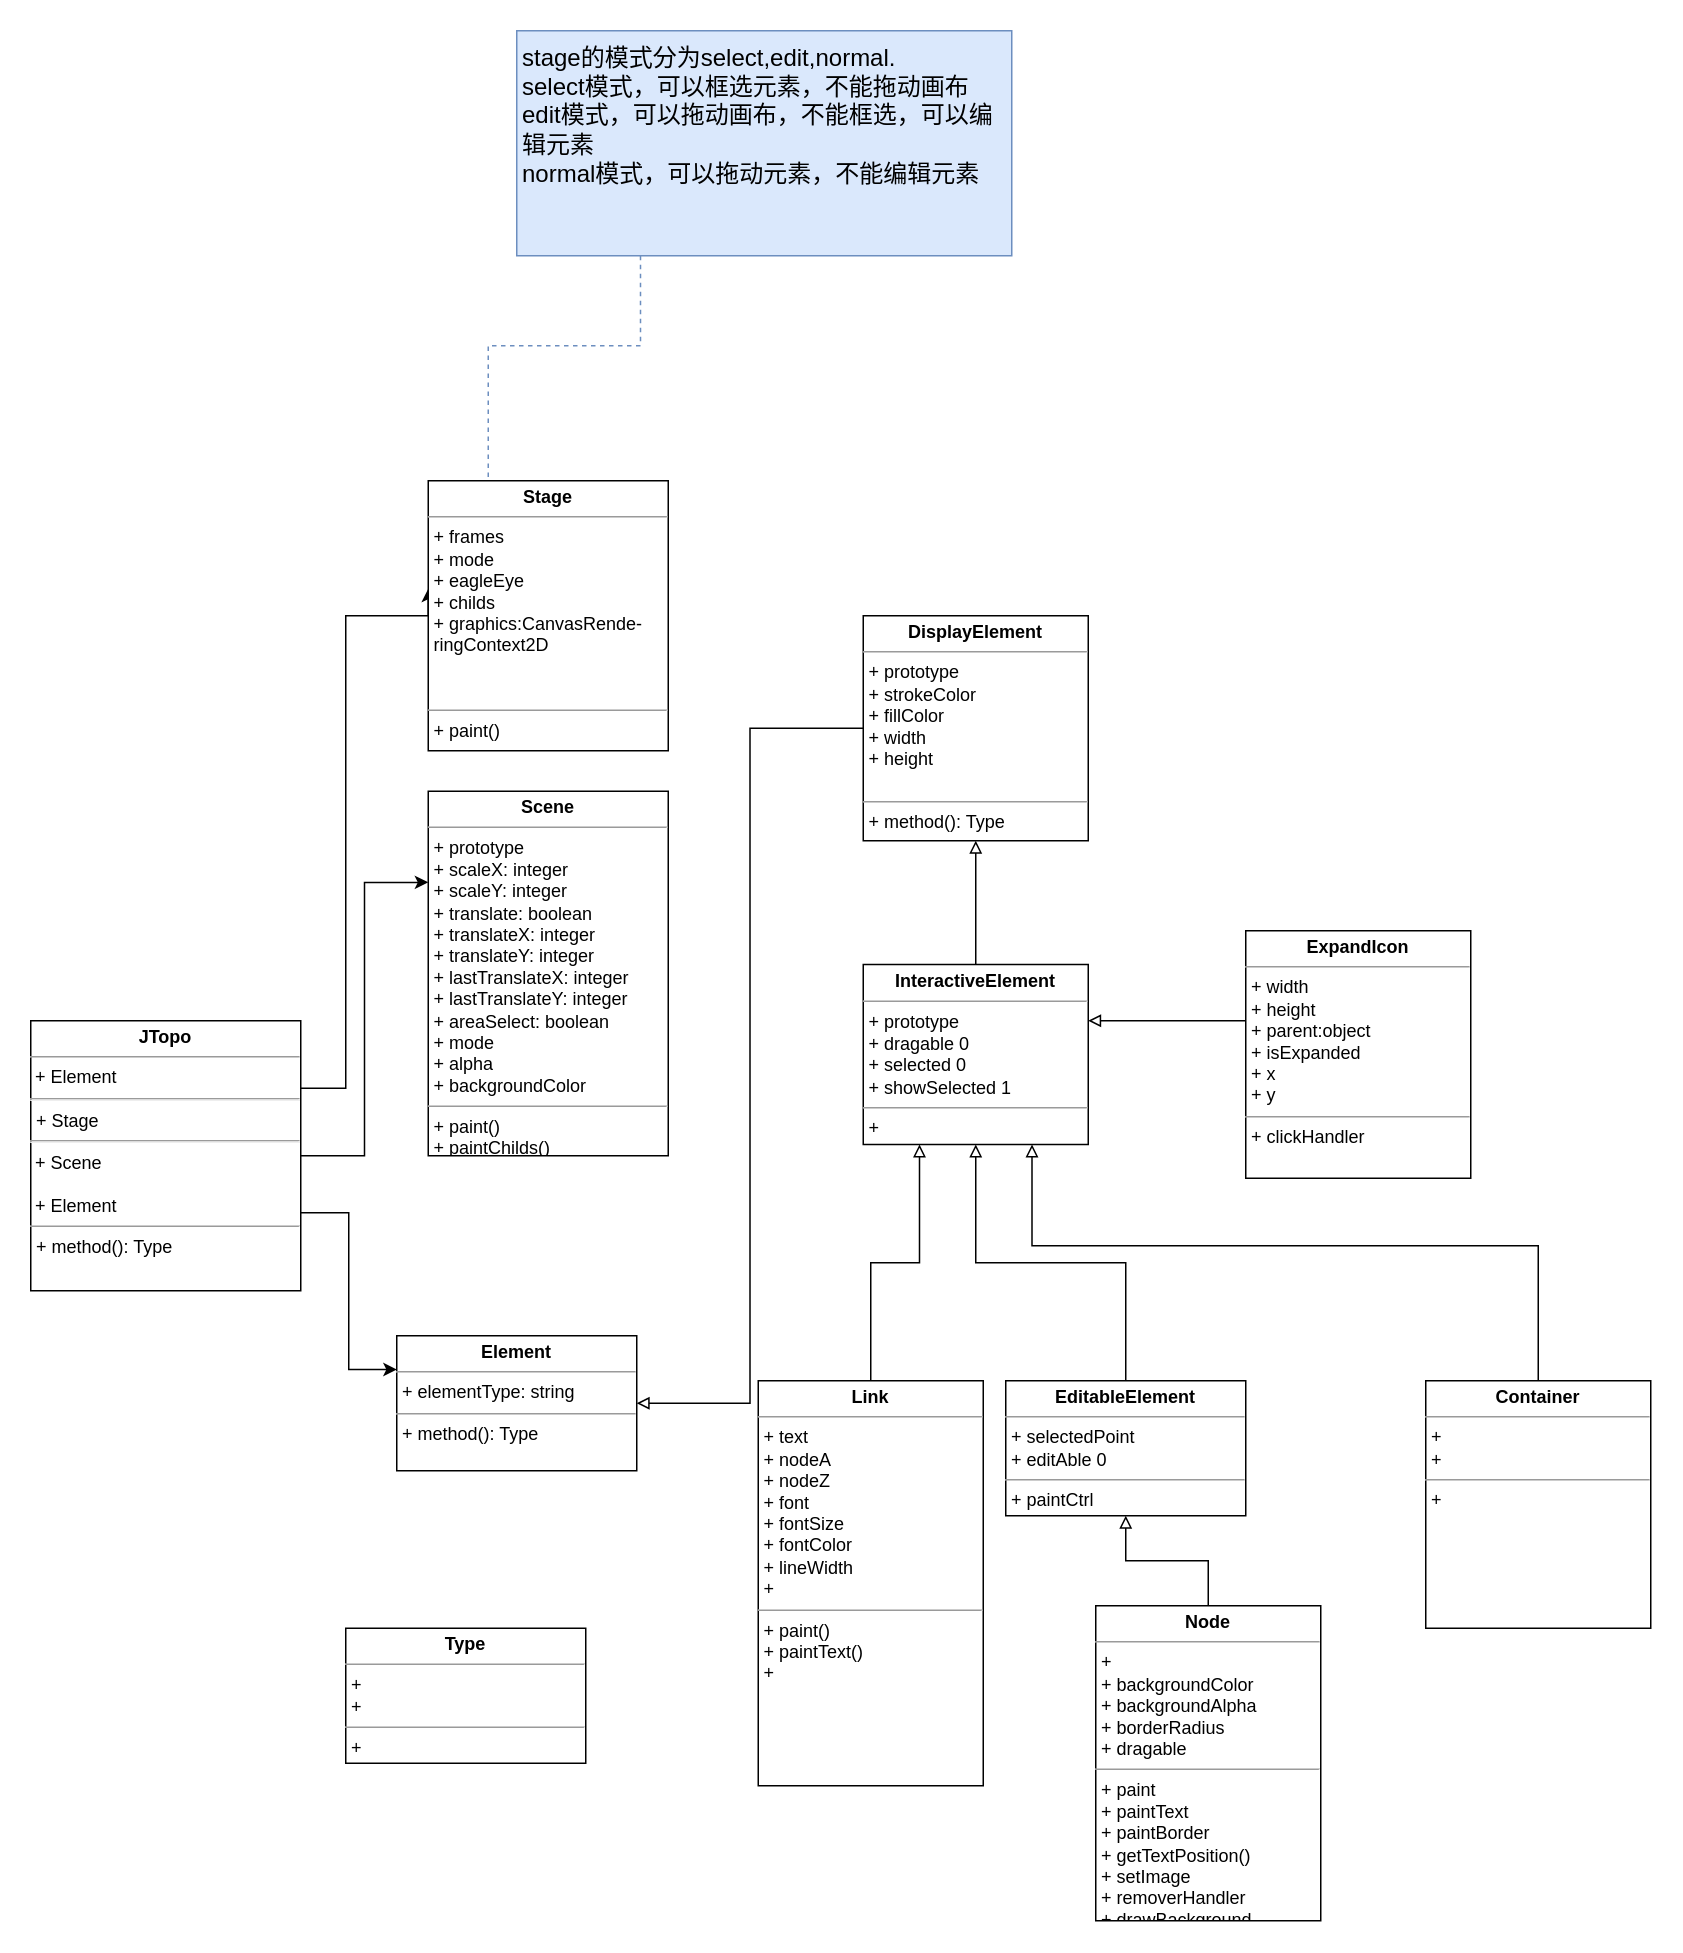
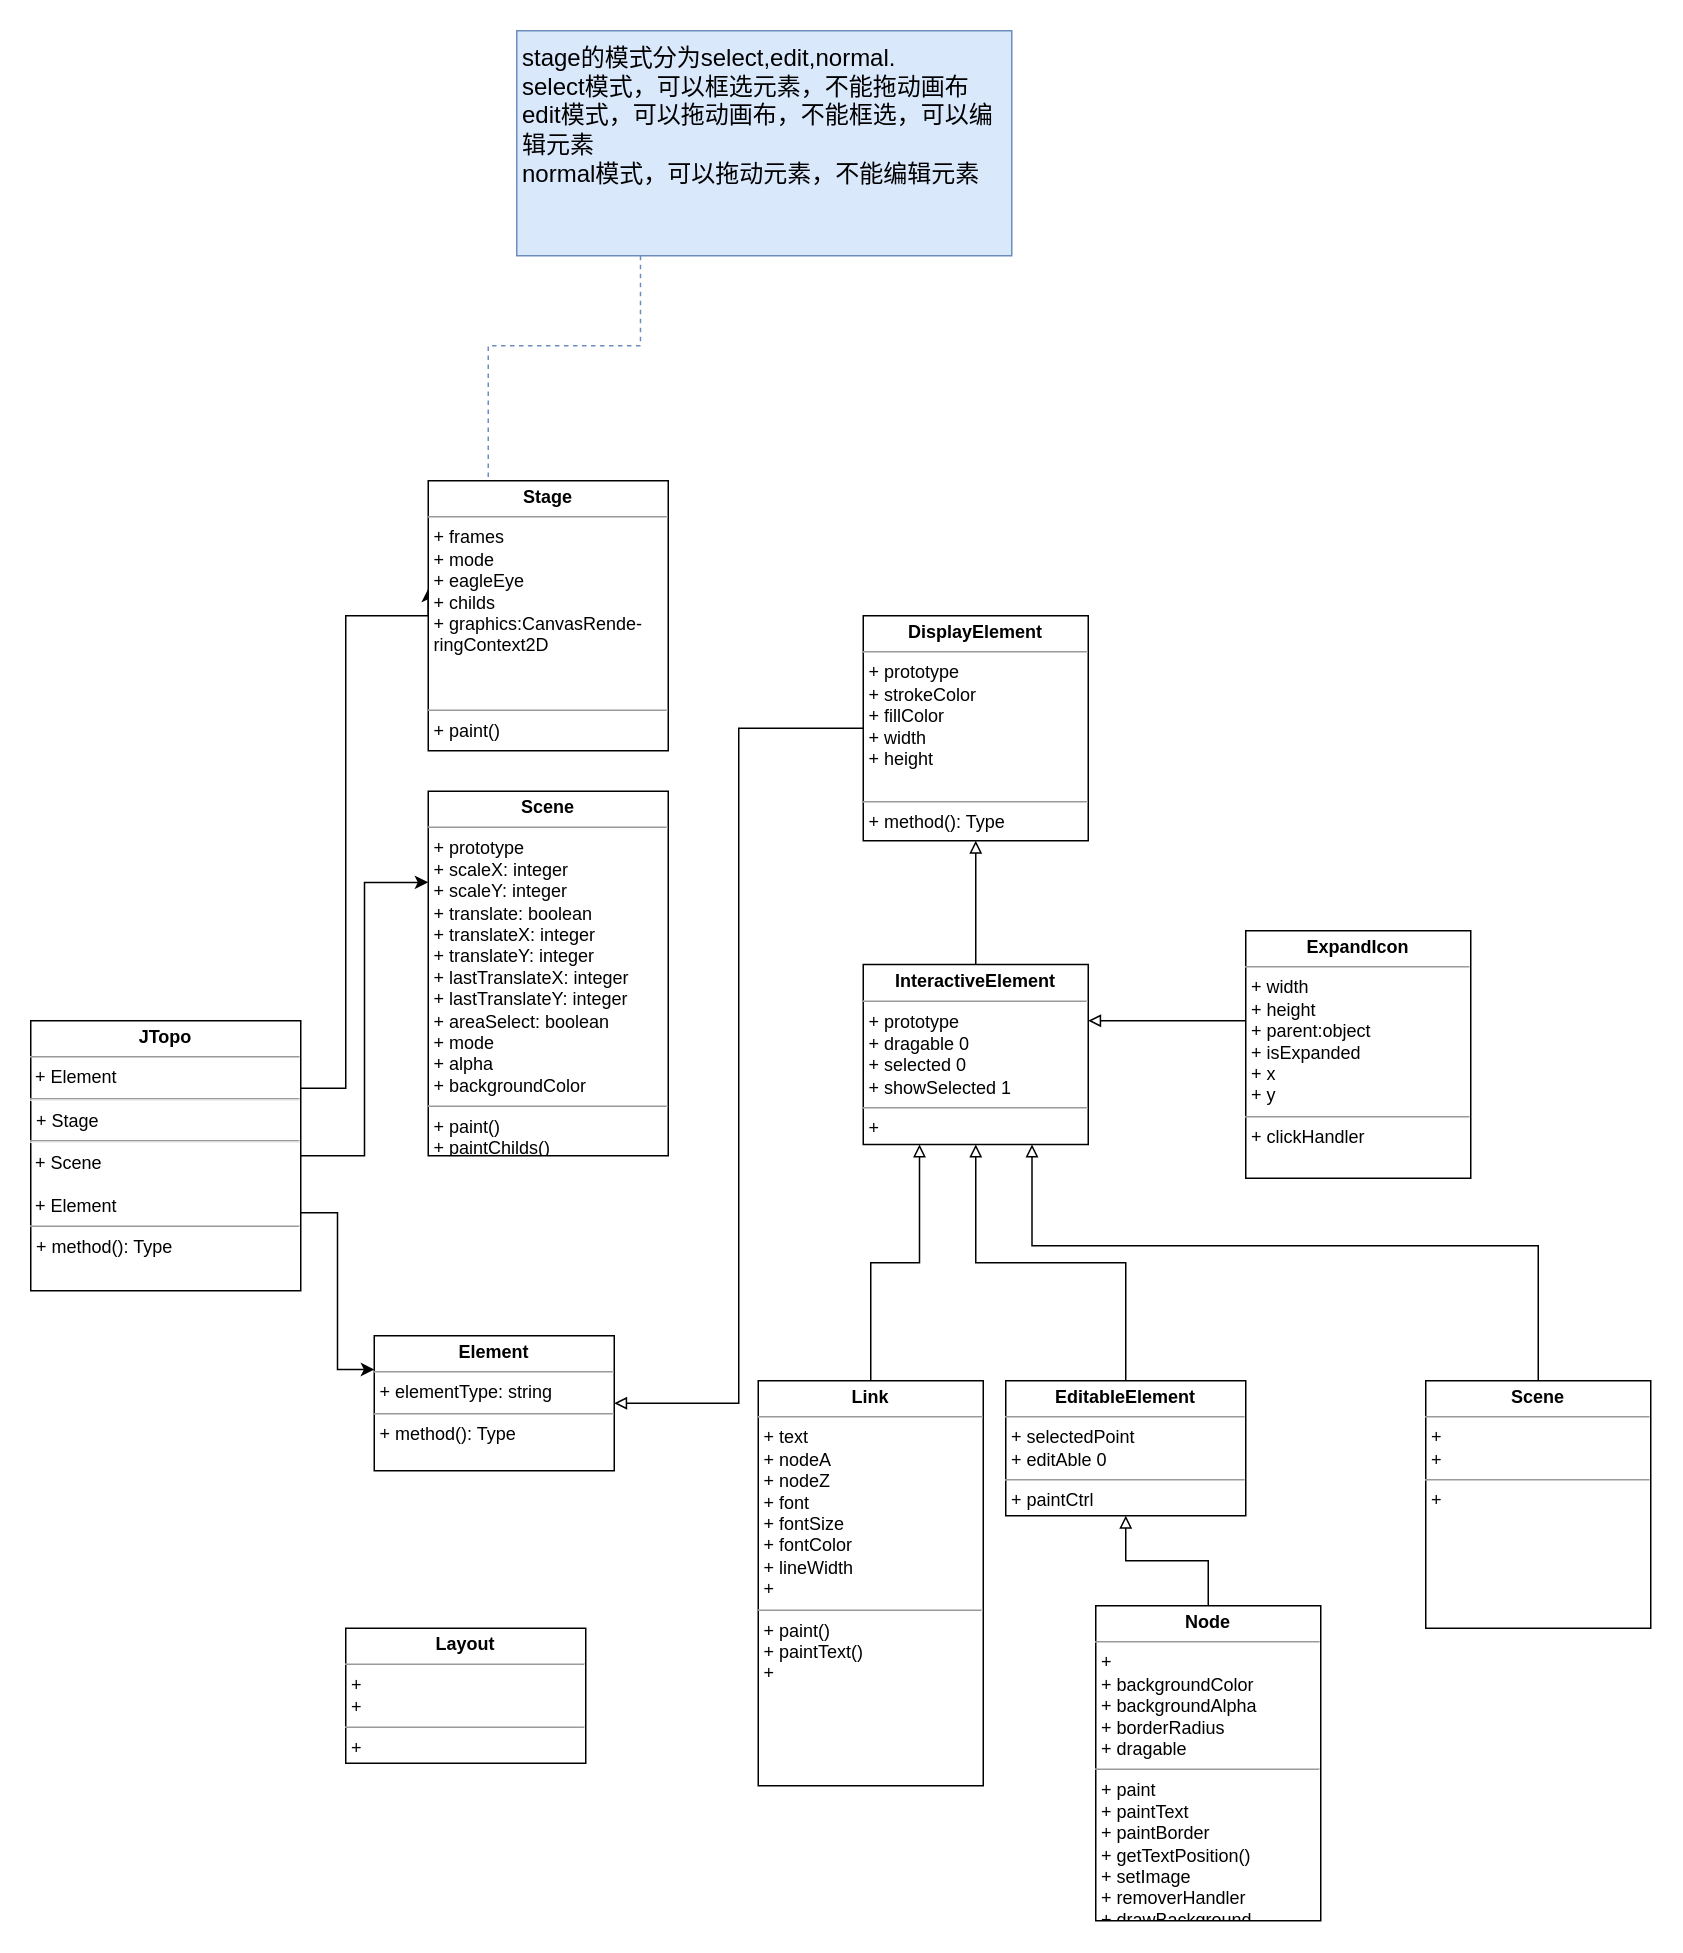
(517, 1403) -> (494, 1403)
(1469, 1424) -> (1451, 1424)
(366, 1671) -> (376, 1671)
